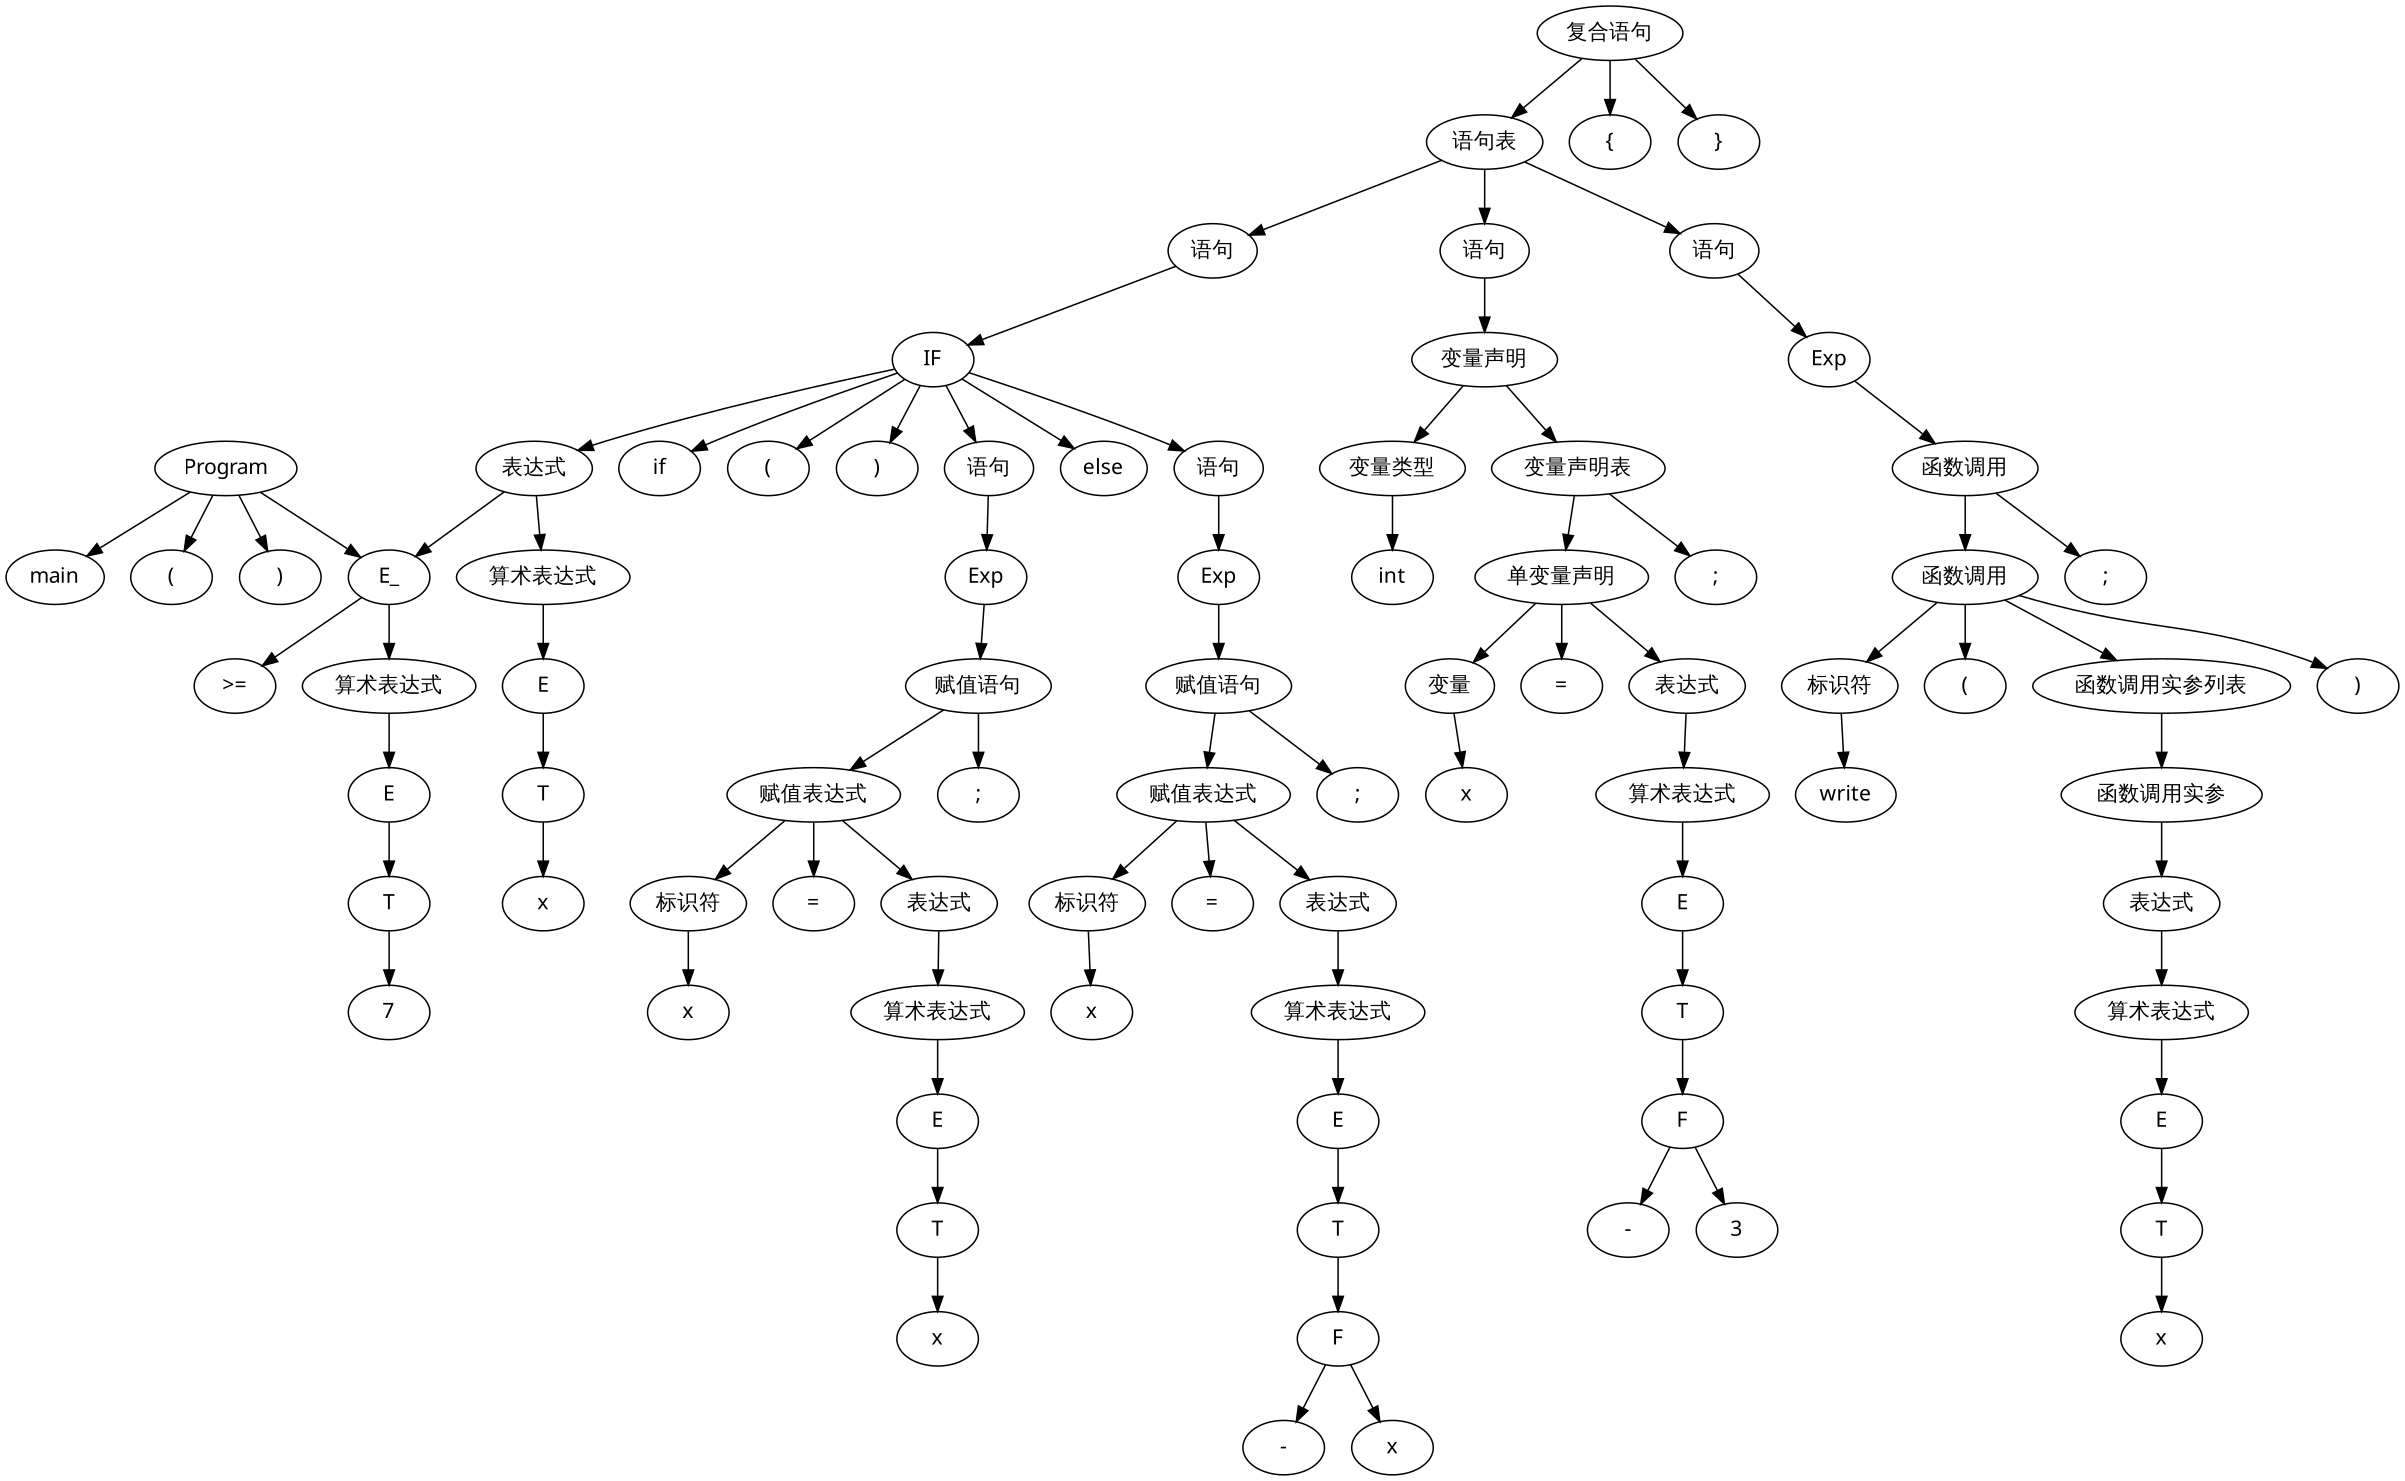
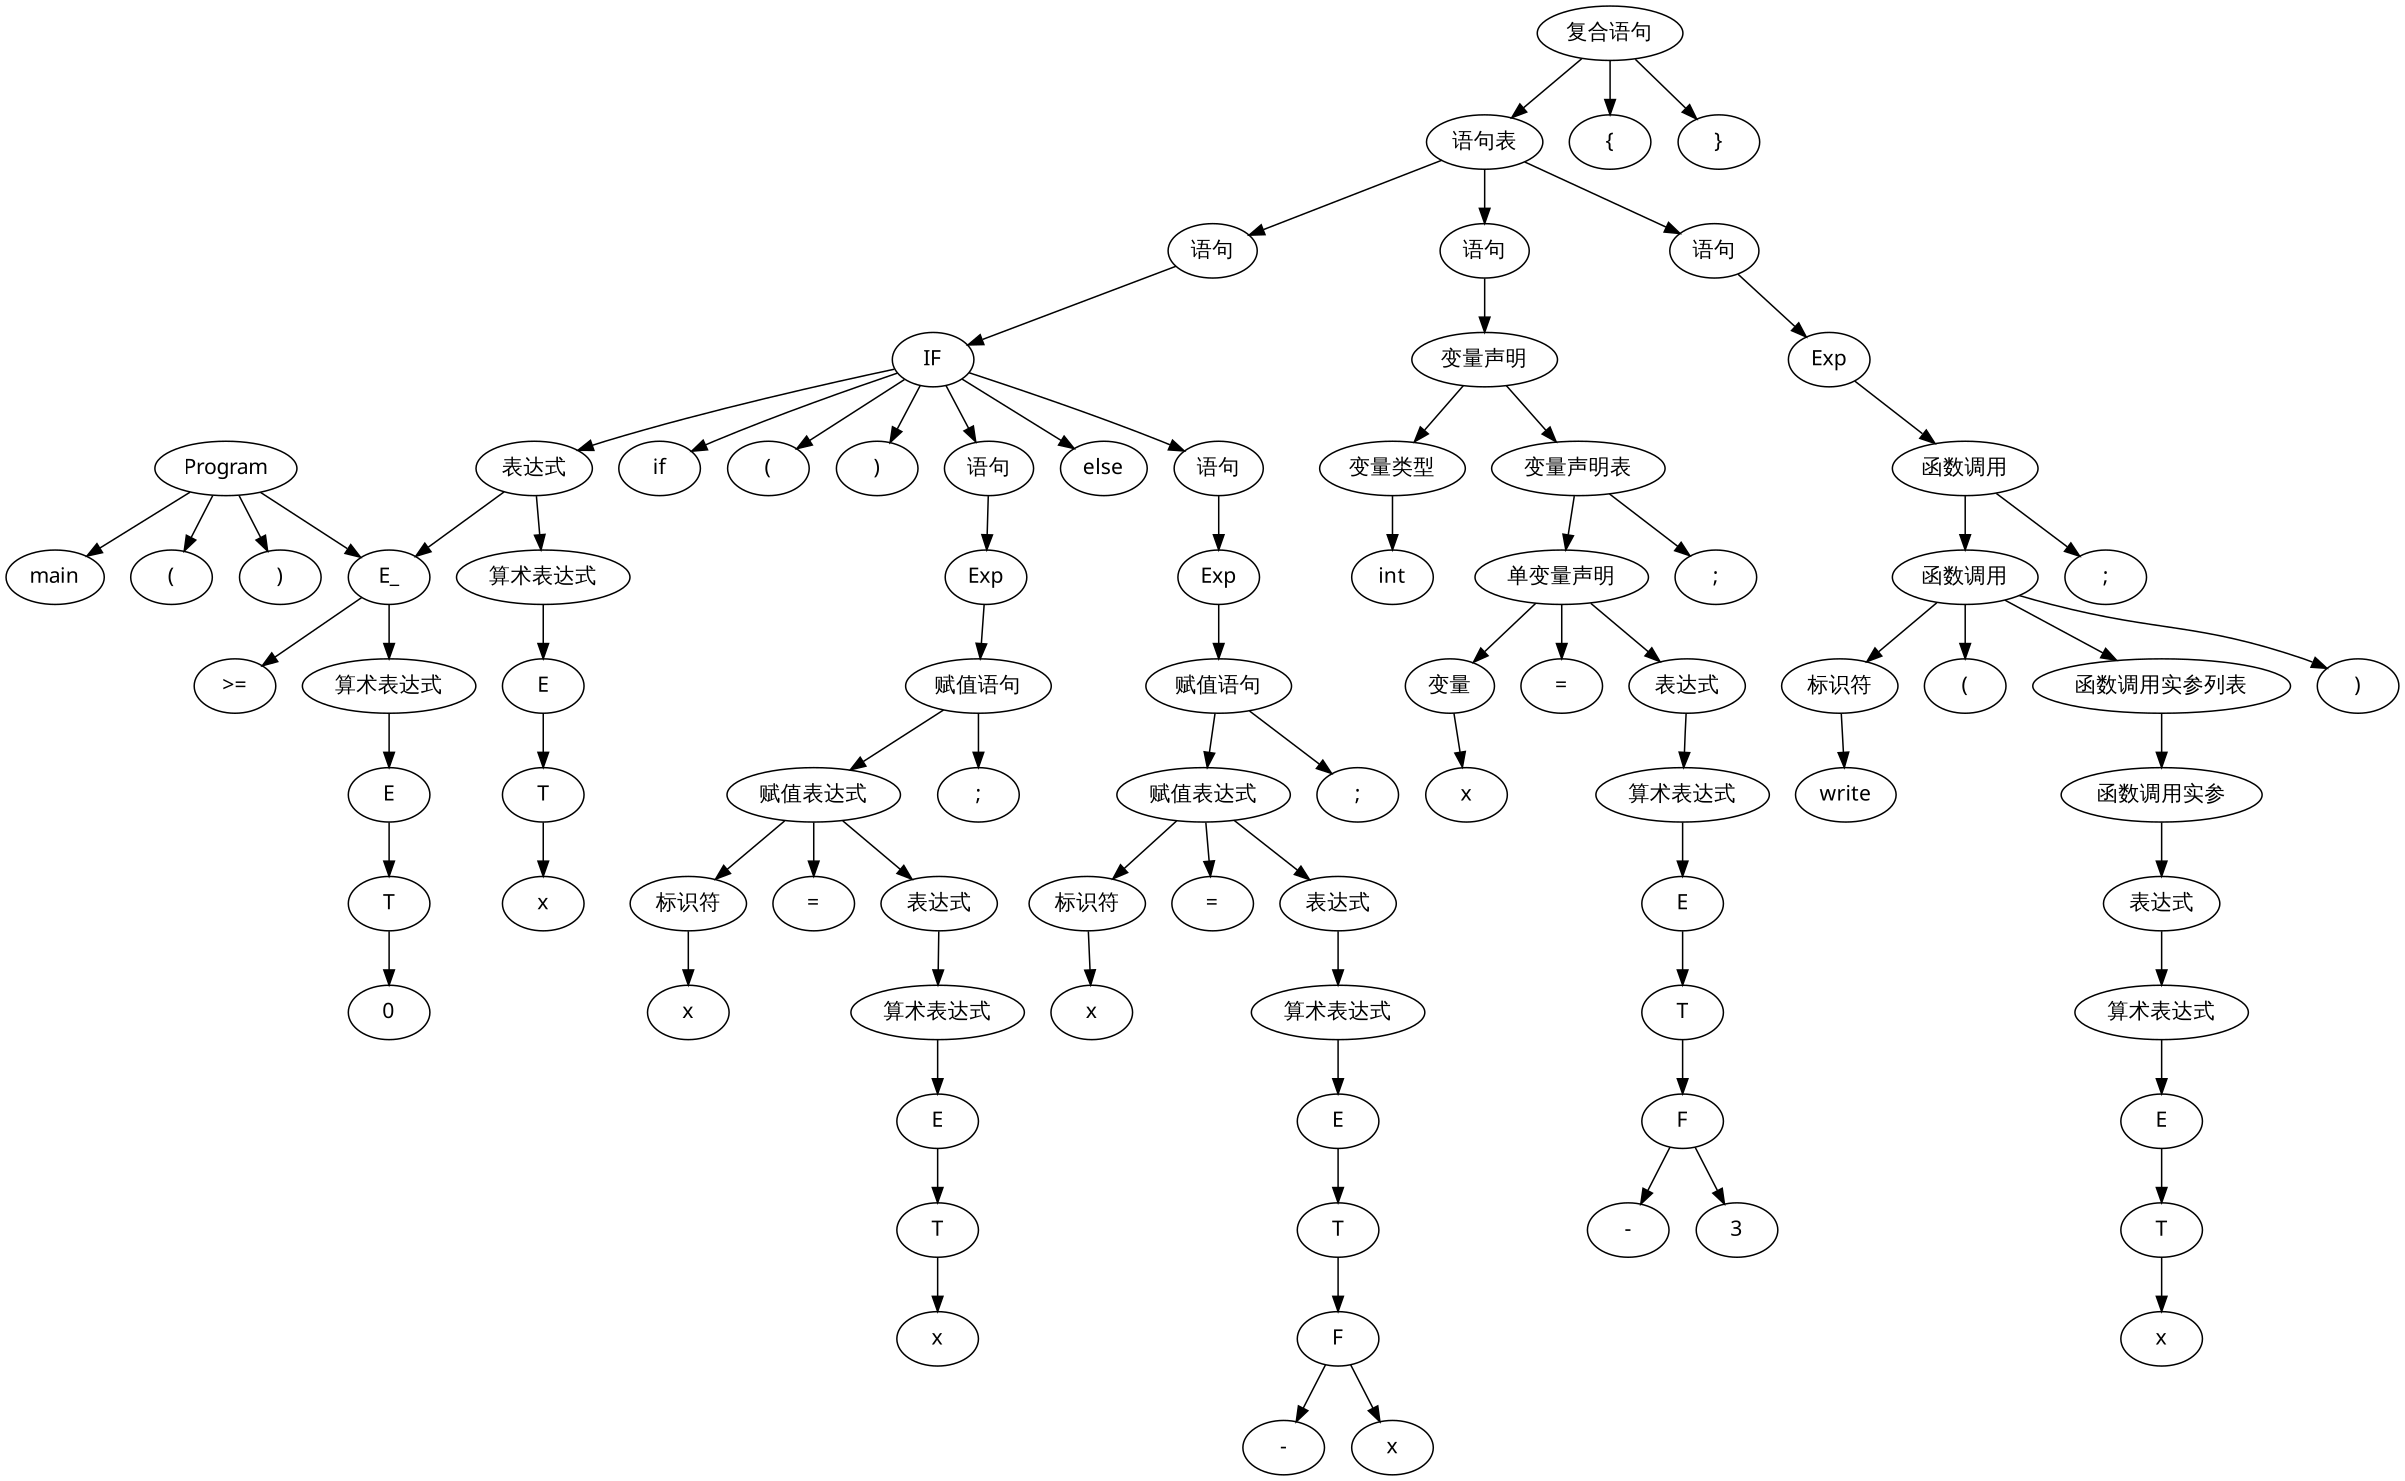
(389, 1012) -> (389, 1012)
